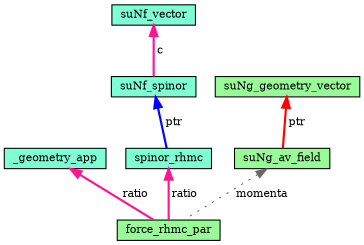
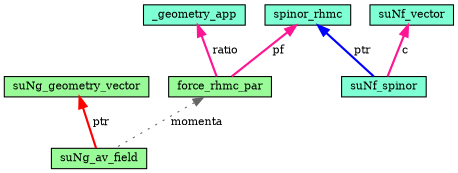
(162, 128) -> (350, 55)
(183, 194) -> (277, 51)
(221, 197) -> (155, 125)
